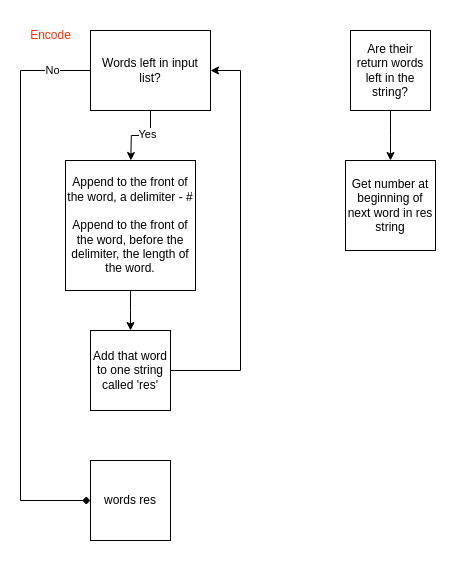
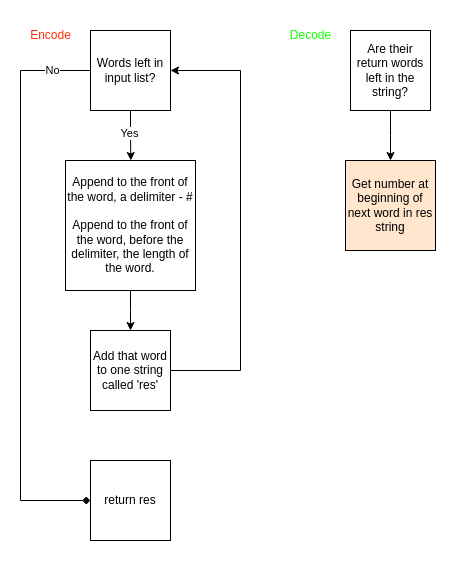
none -> (311, 36)
(151, 71) -> (131, 71)
(391, 206) -> (391, 206)
(131, 501) -> (131, 501)
